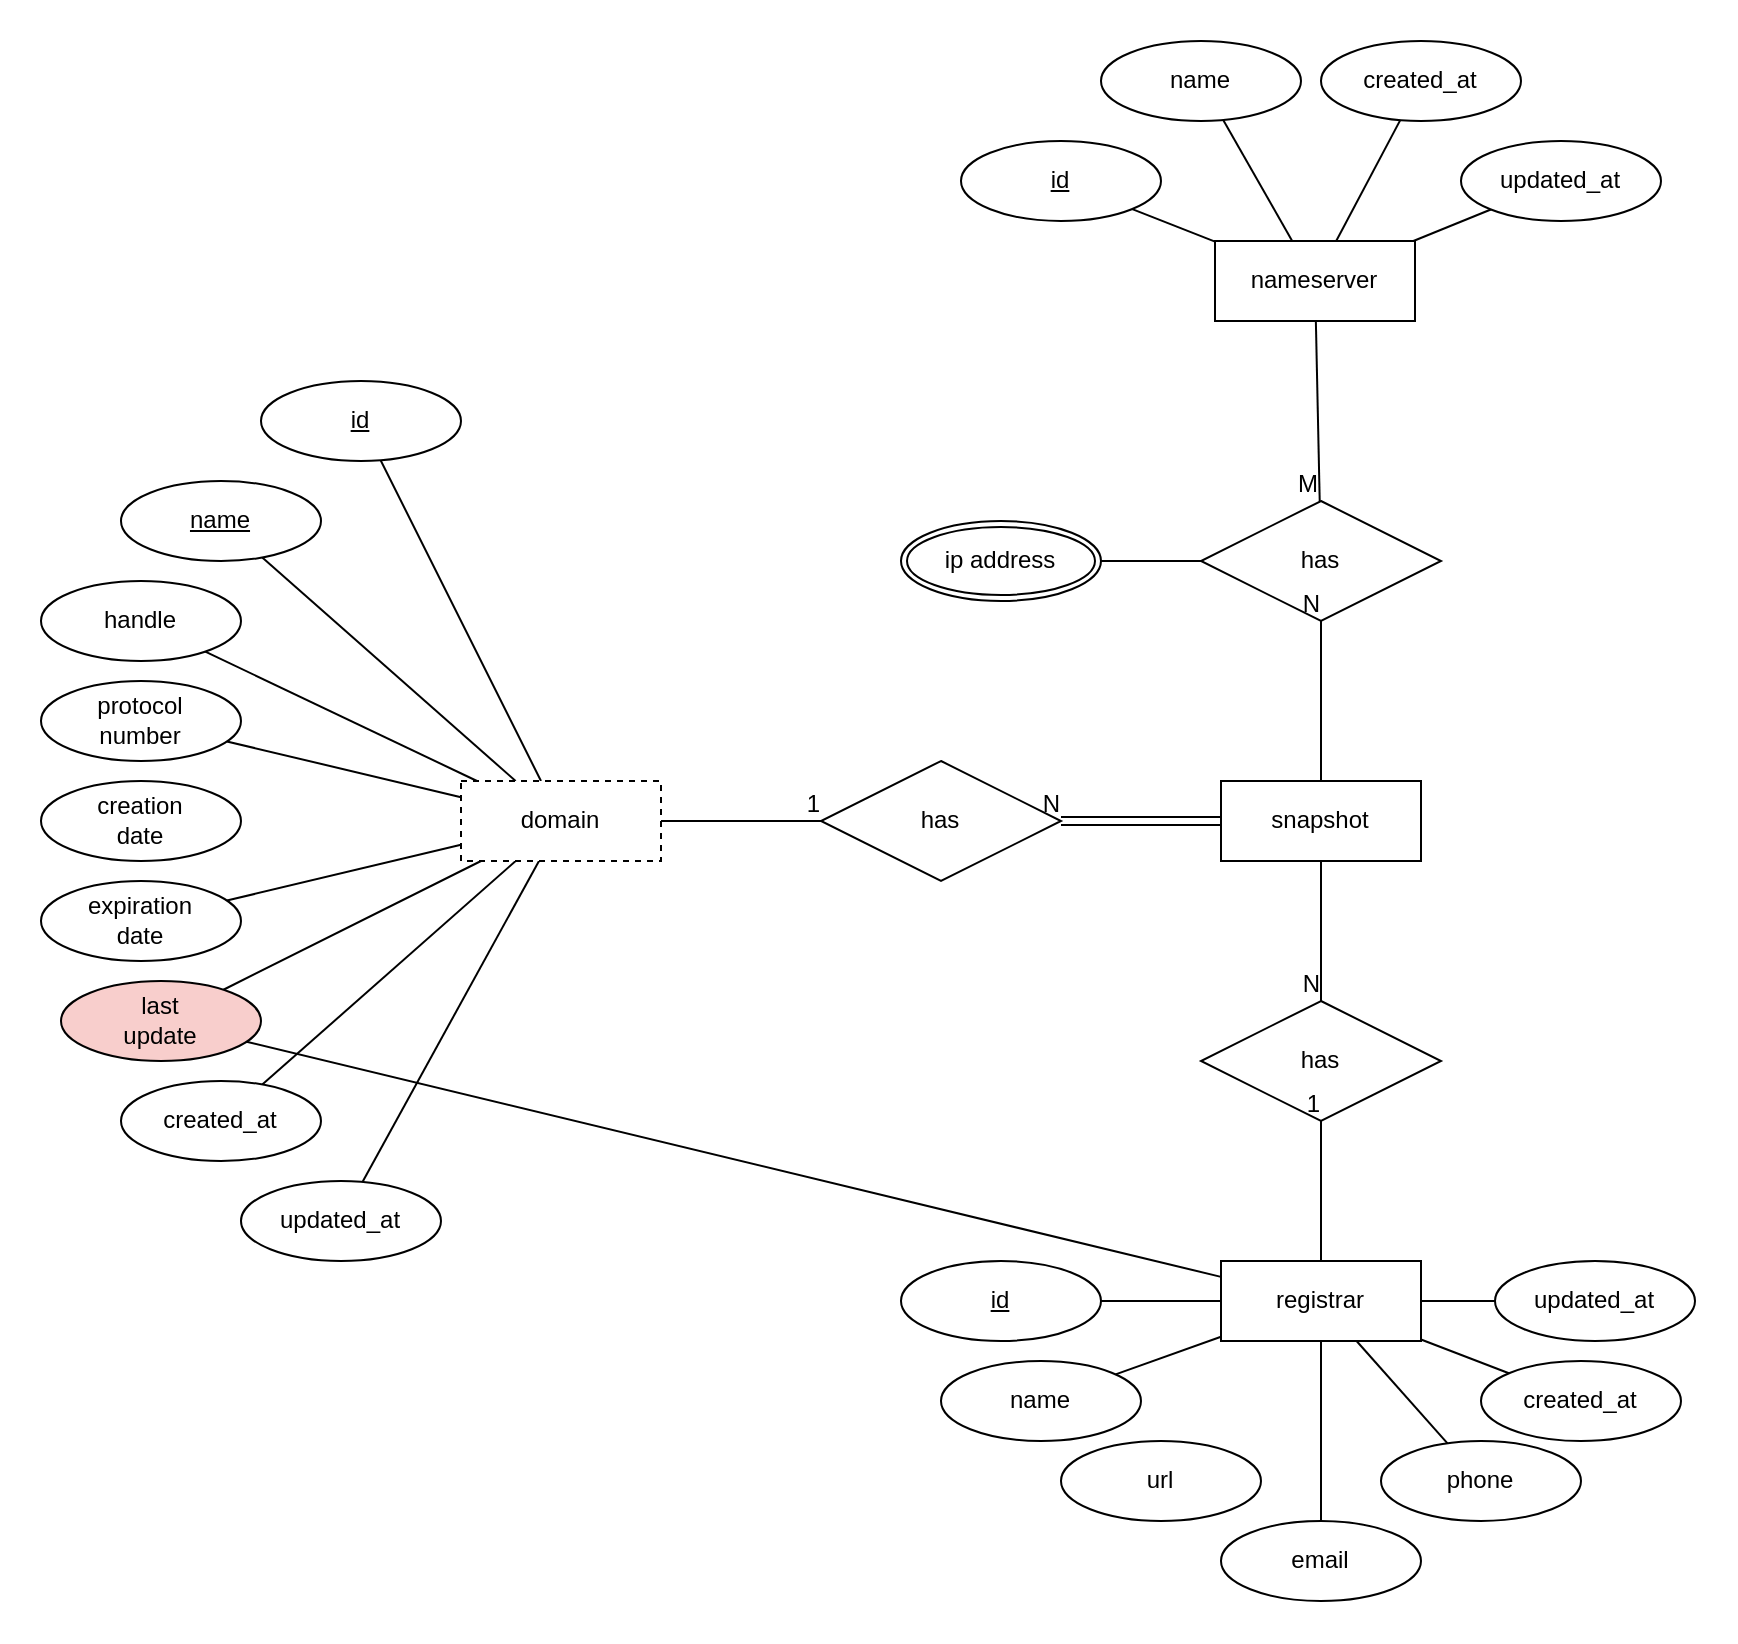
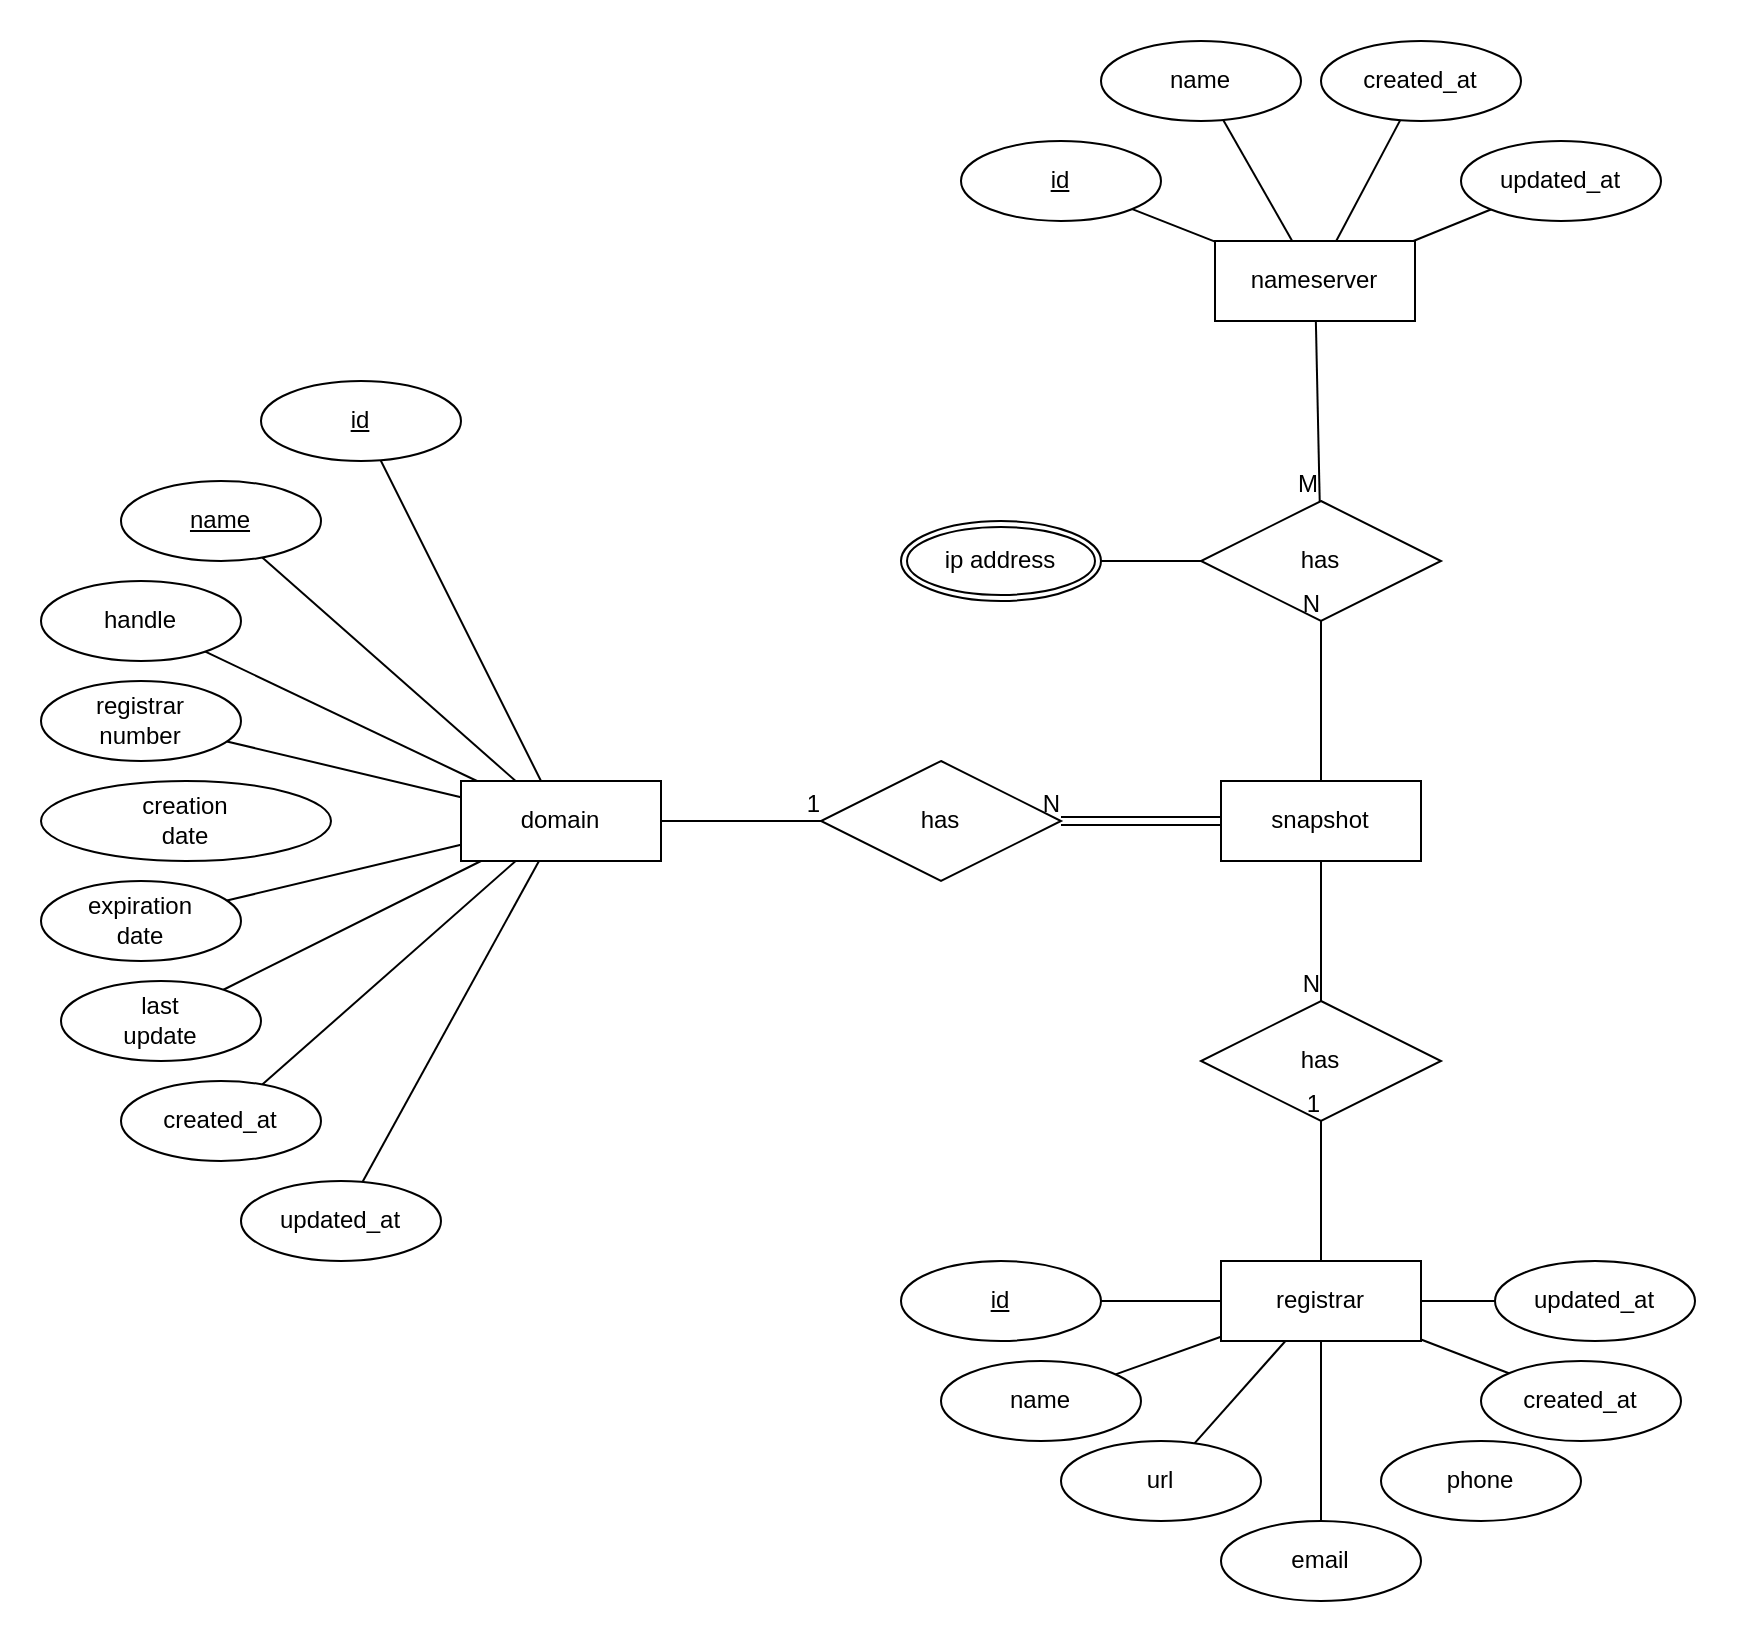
(141, 721) -> (141, 721)
(141, 821) -> (186, 821)
(561, 821) -> (561, 821)
(161, 1021) -> (161, 1021)
(821, 1180) -> (1240, 1392)
(1402, 1392) -> none
